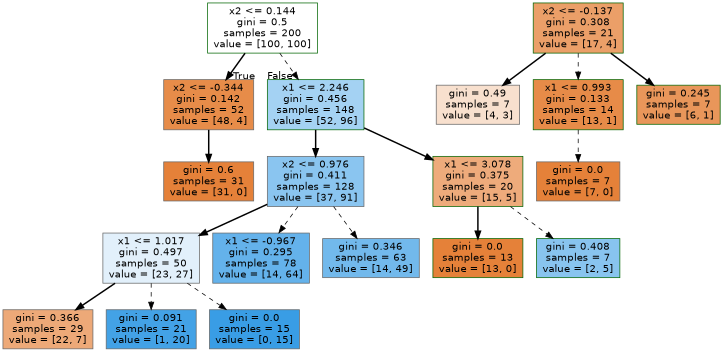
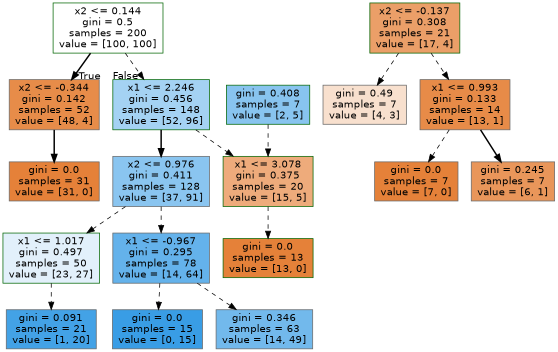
(527, 67) -> (390, 66)
(629, 67) -> (489, 143)
(578, 105) -> (465, 105)
(678, 105) -> (513, 181)
(395, 142) -> (211, 141)
(209, 181) -> (54, 181)
(237, 218) -> (109, 218)
(478, 219) -> (268, 219)
(343, 220) -> (214, 294)
(529, 220) -> (268, 137)
(151, 258) -> (51, 258)
(204, 294) -> (159, 293)
(48, 329) -> none
